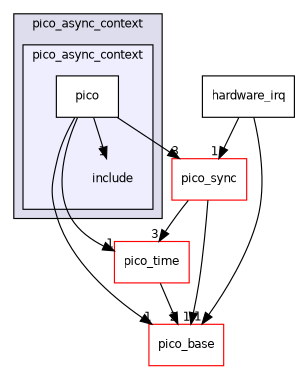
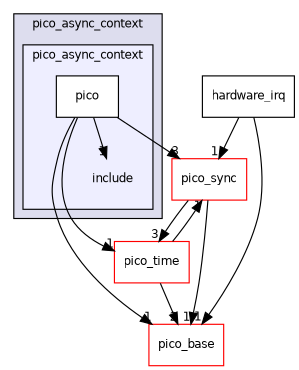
none -> (184, 226)
